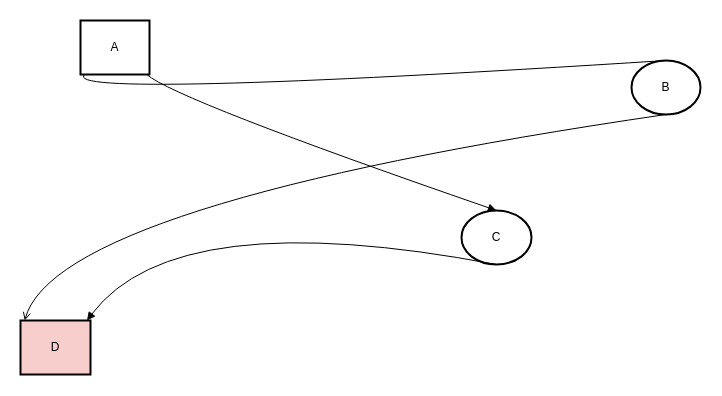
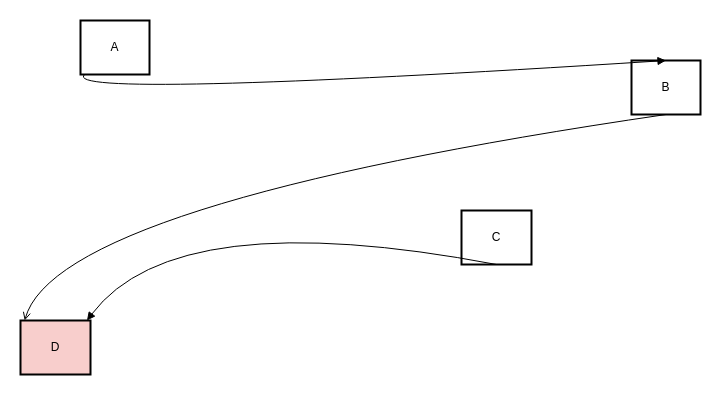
(646, 62) -> (643, 62)
(666, 88) -> (666, 88)
(317, 147) -> none
(497, 238) -> (497, 238)
